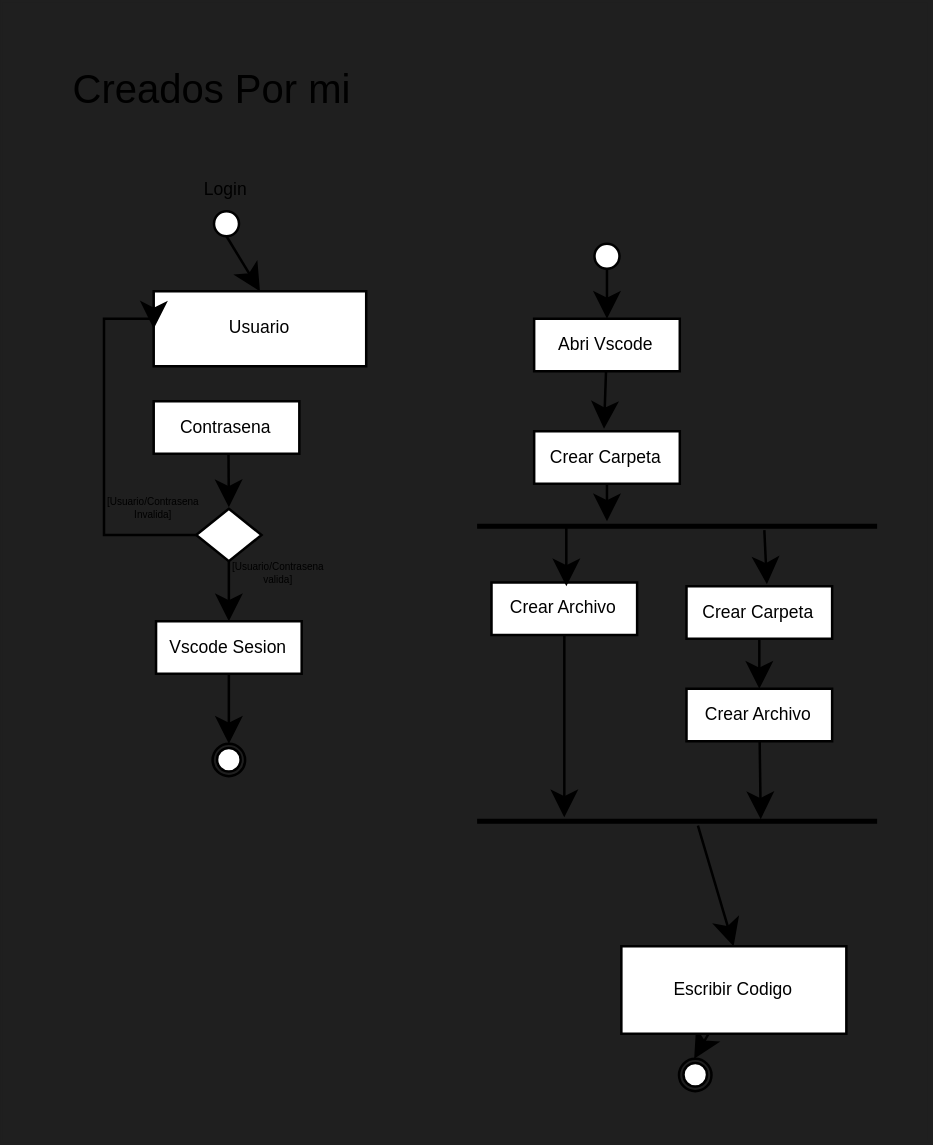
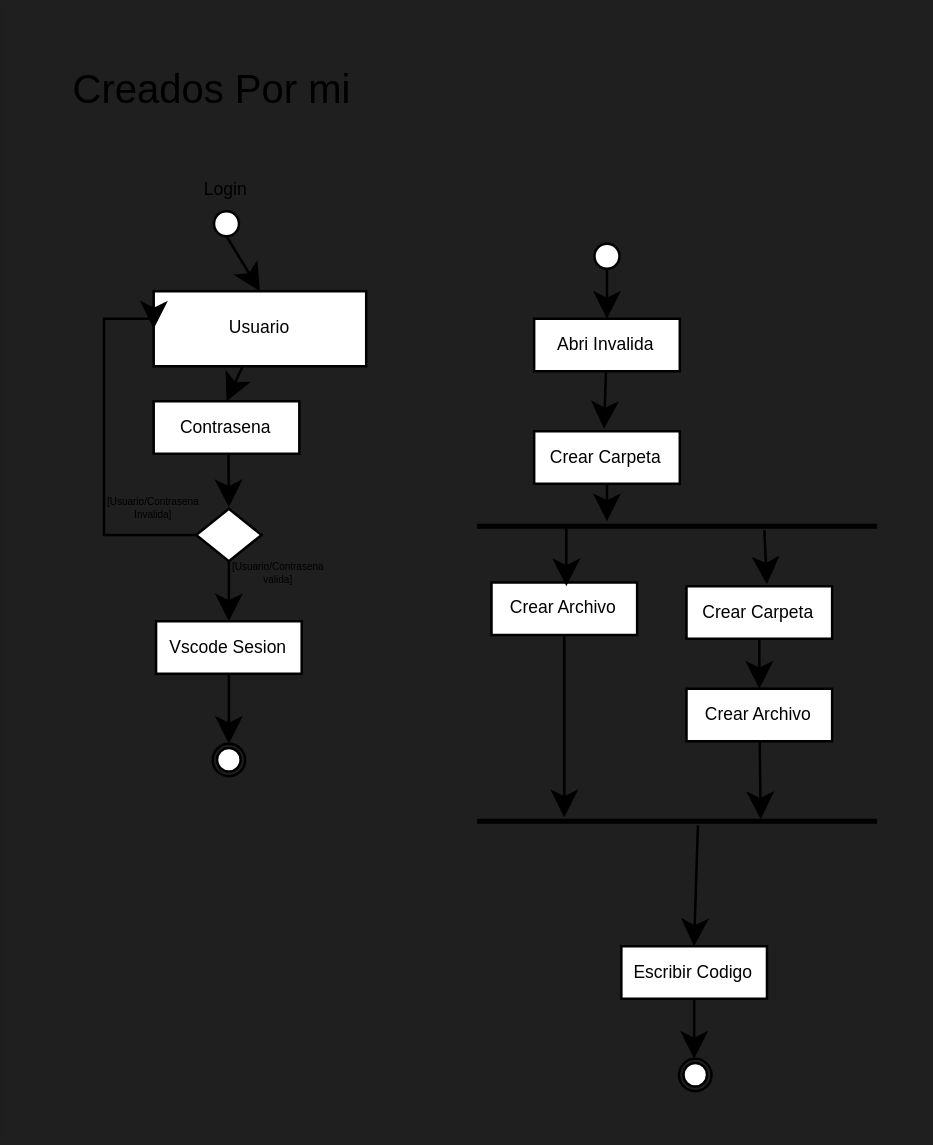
(606, 346) -> (606, 346)
none -> (239, 374)
(734, 990) -> (694, 973)
